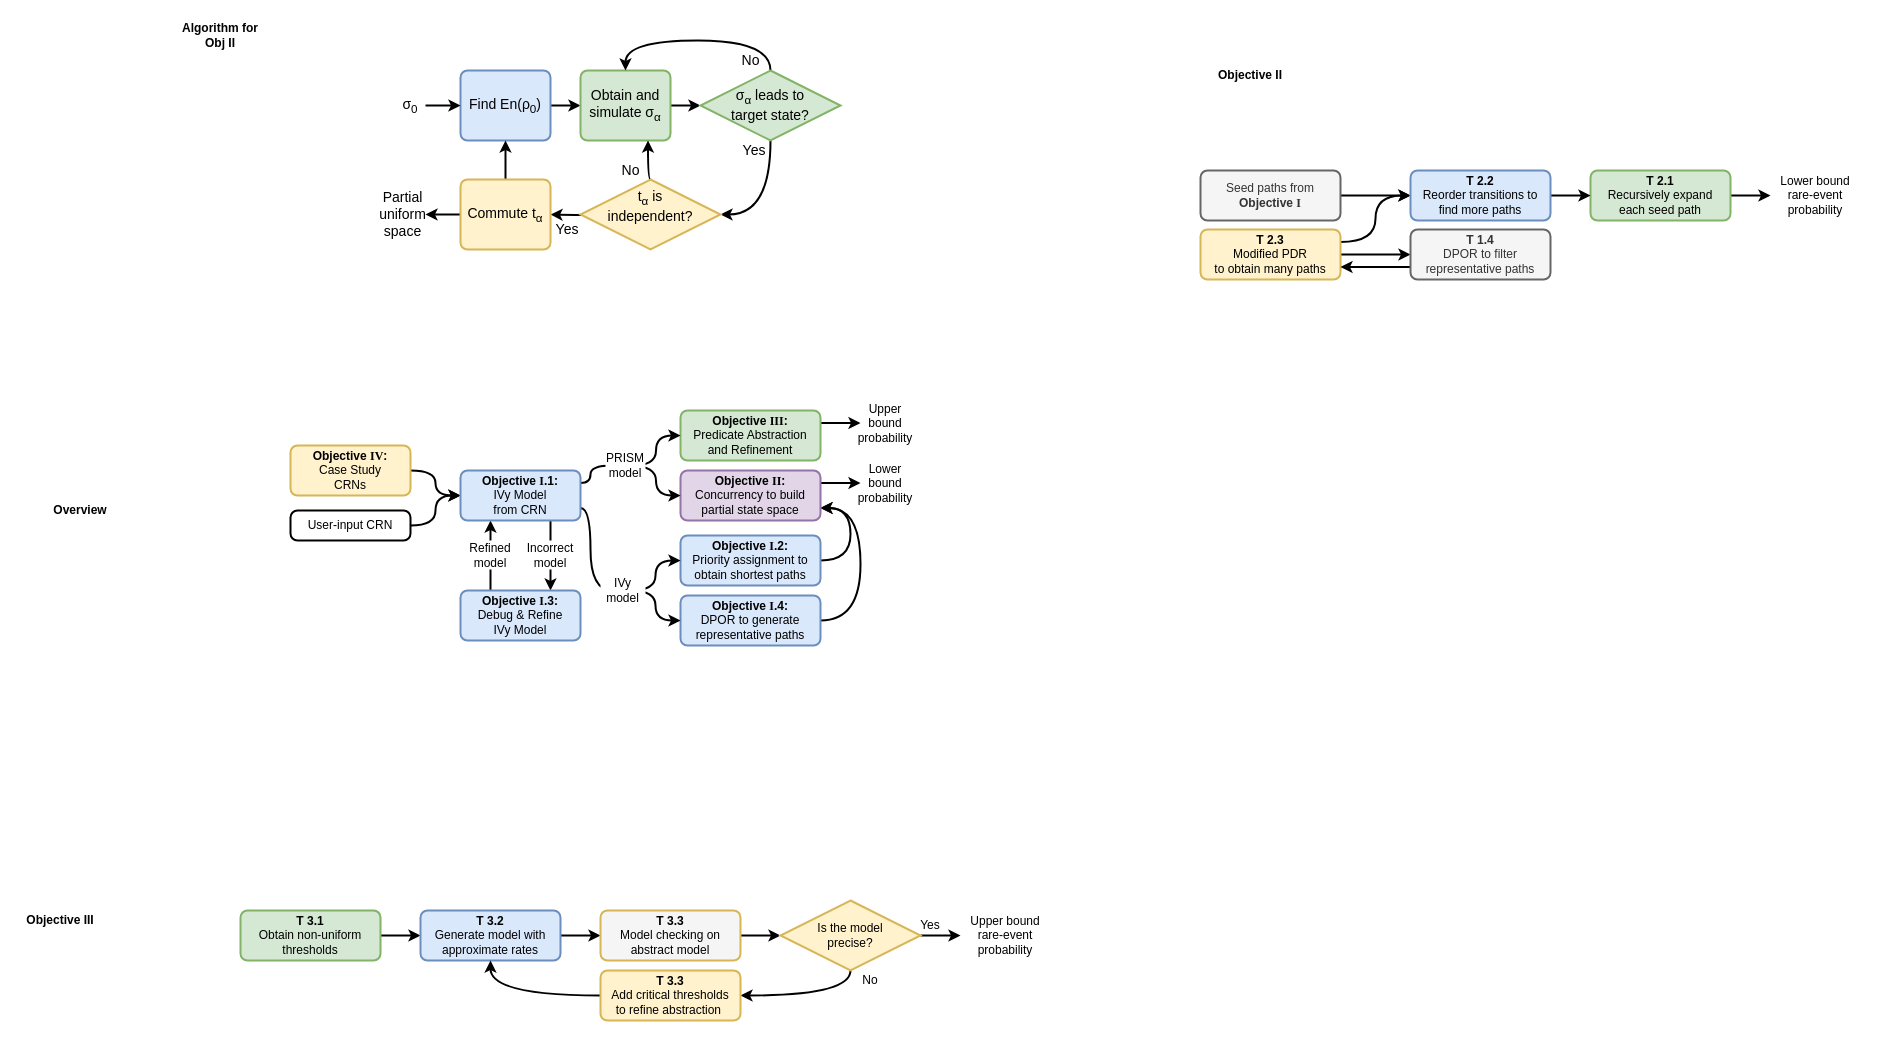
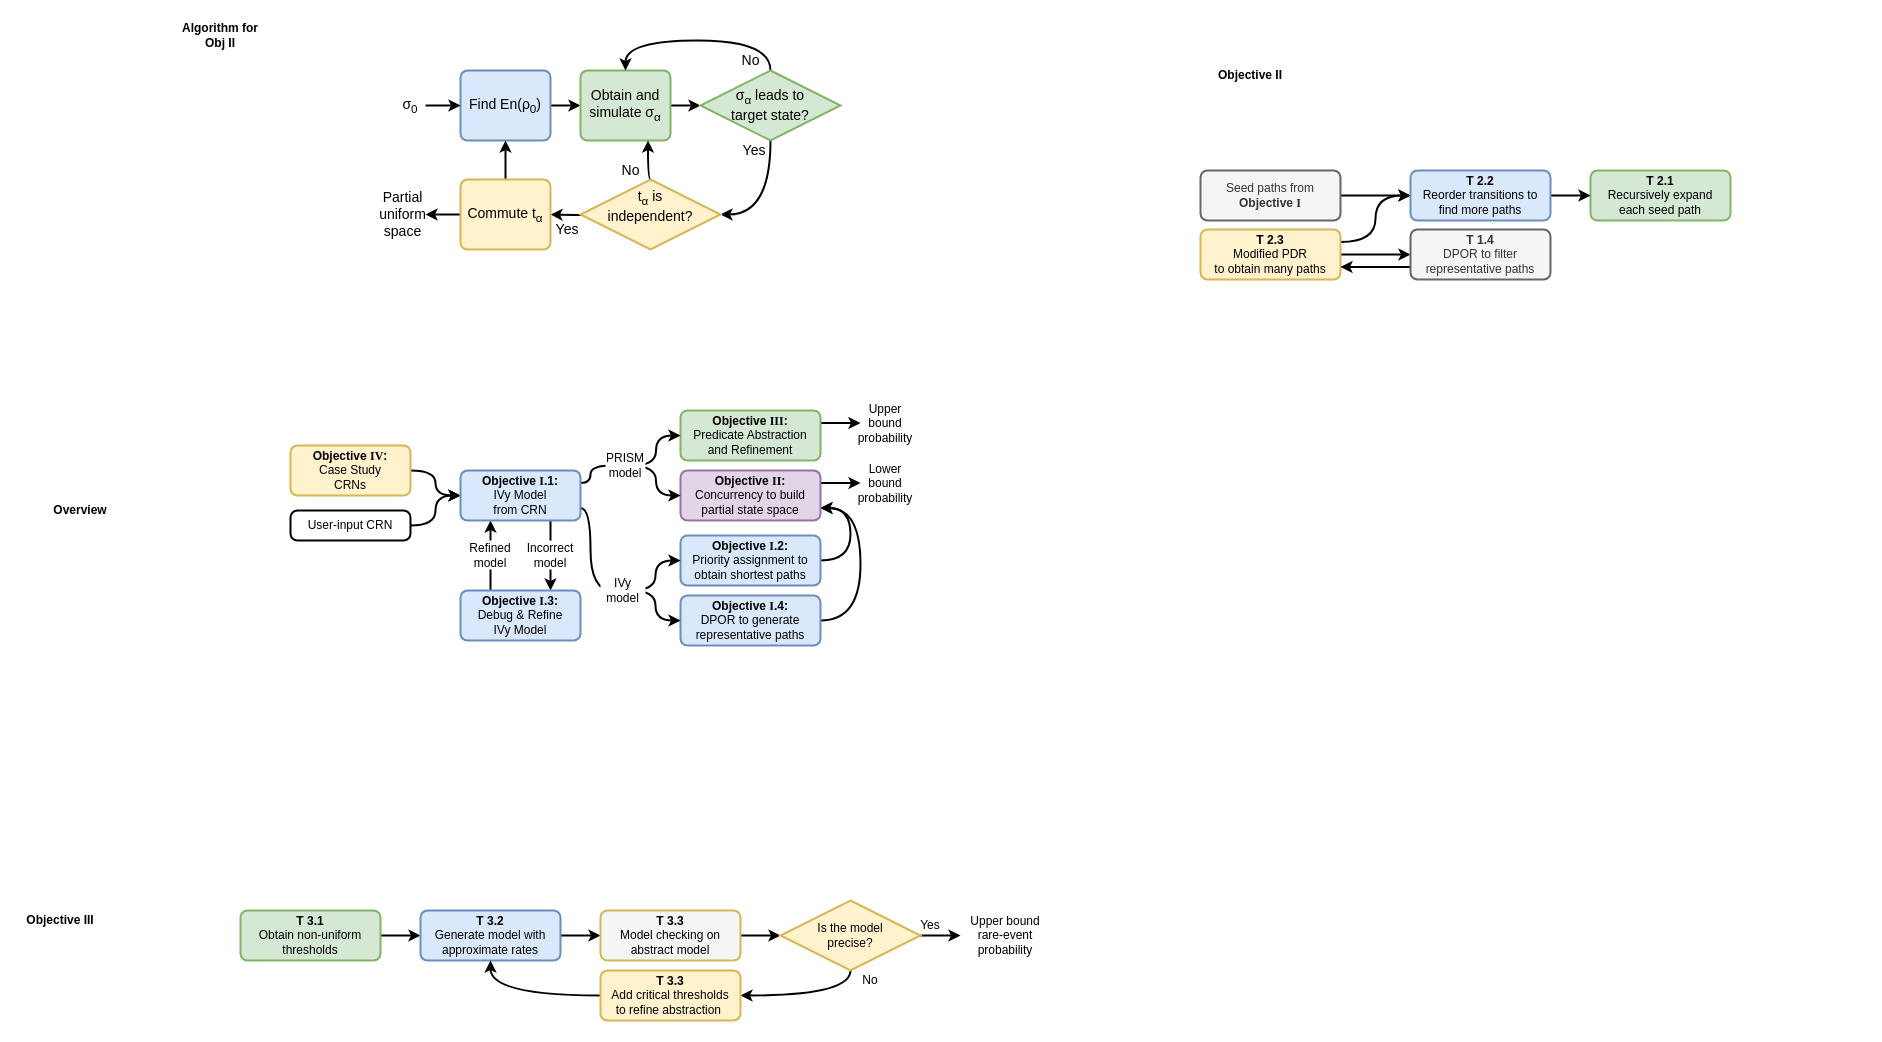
(1746, 196) -> none
(1816, 196) -> none
